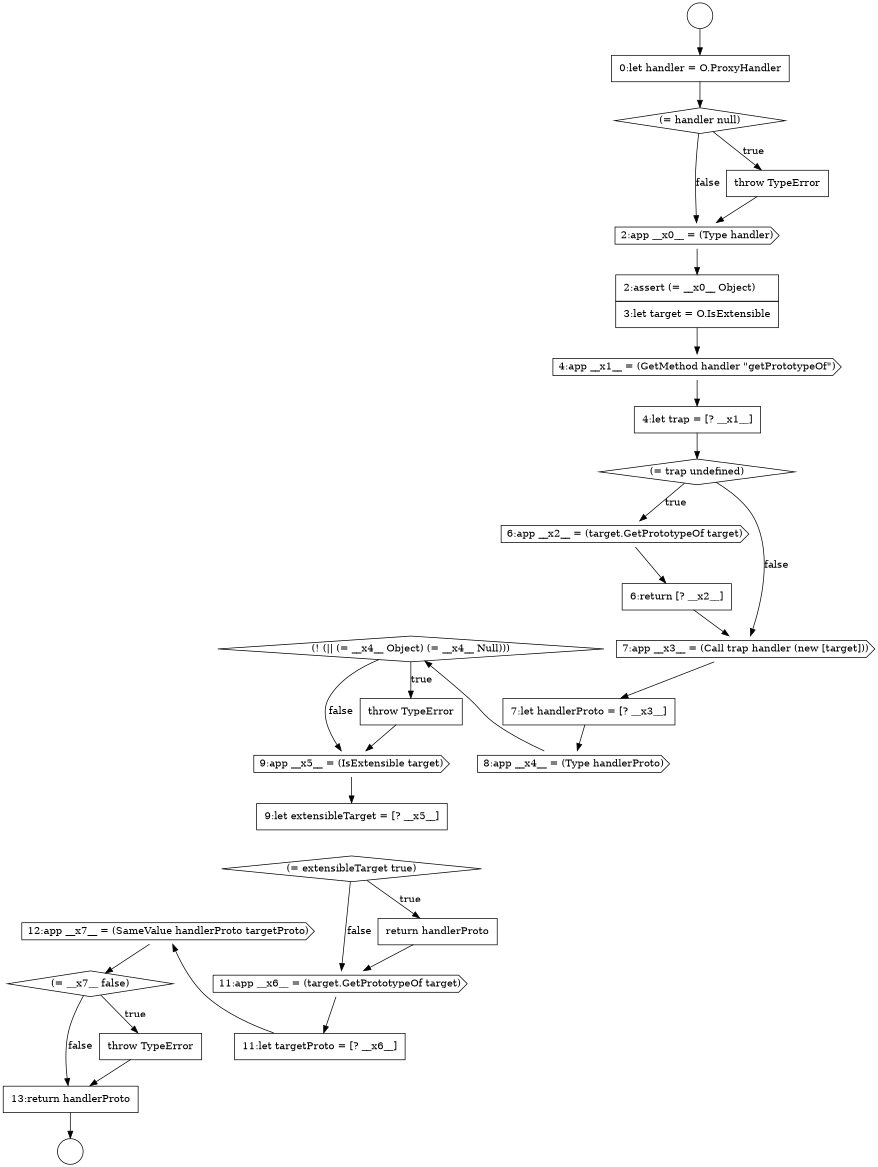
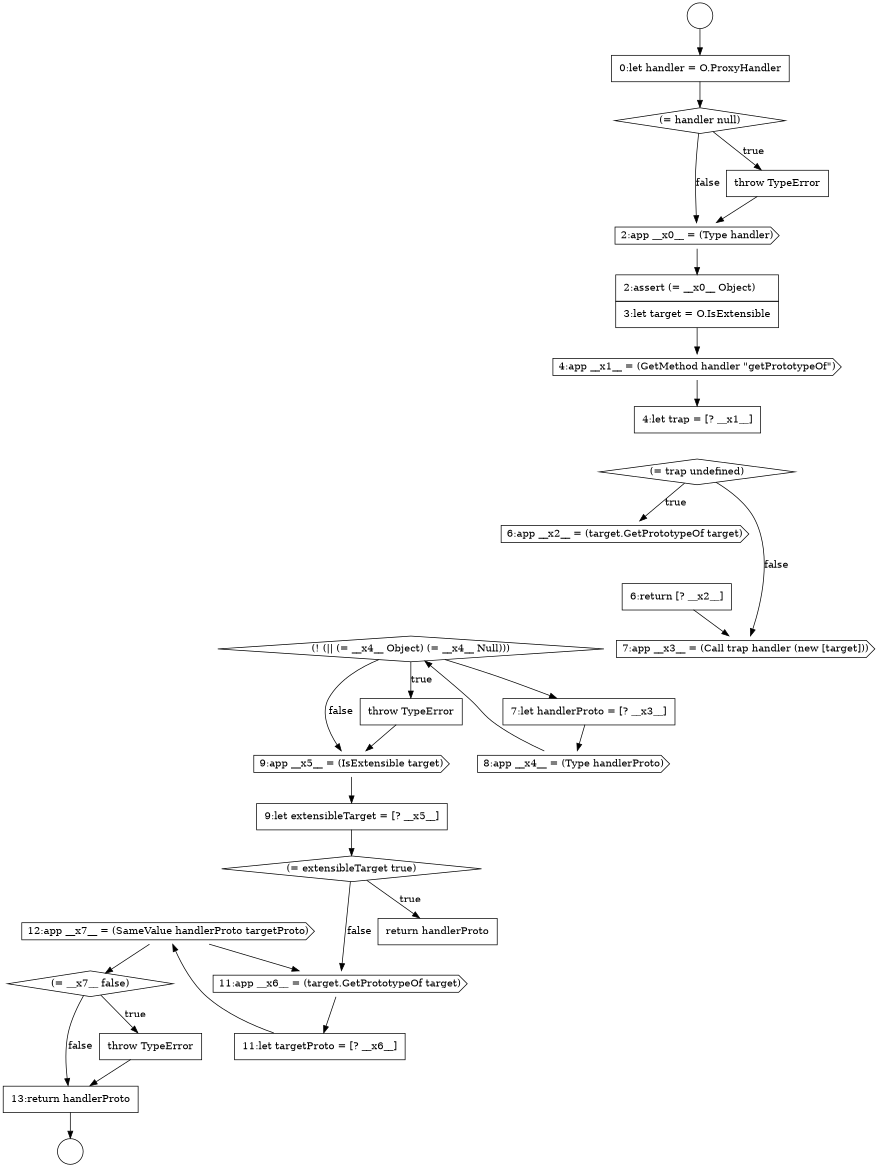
(697, 442) -> none
(648, 562) -> none
(671, 679) -> (498, 677)
none -> (352, 839)
(392, 956) -> (251, 956)
